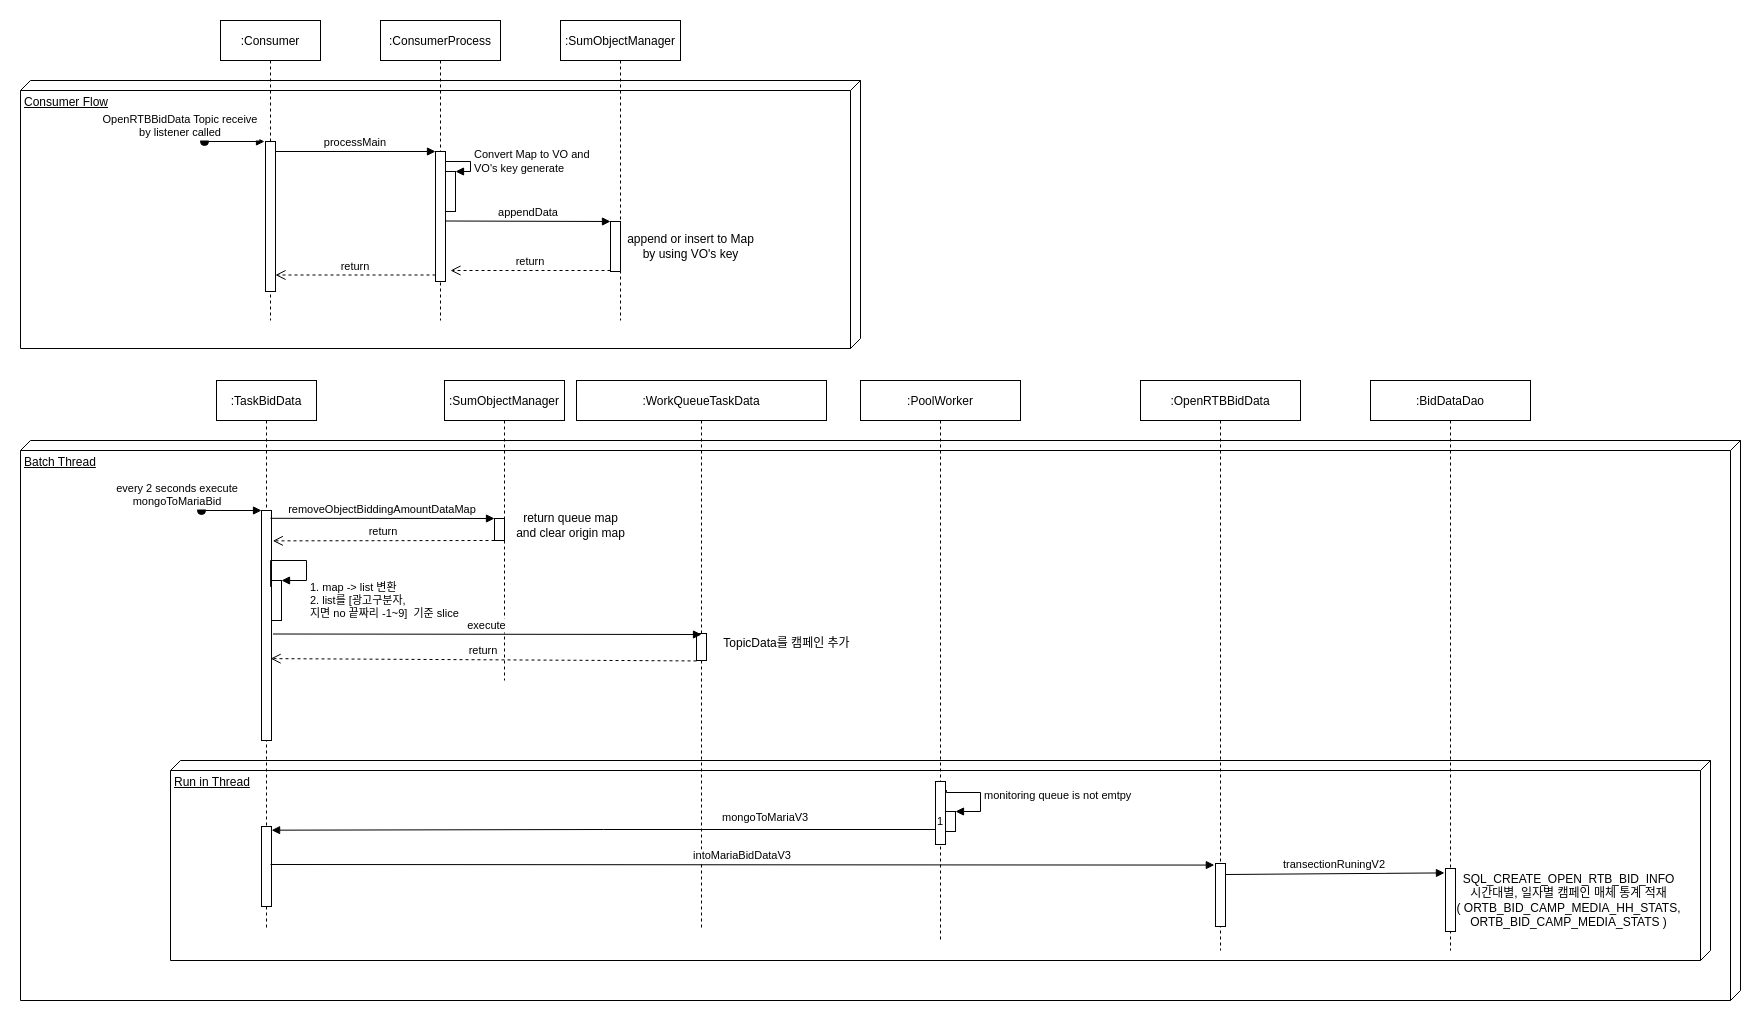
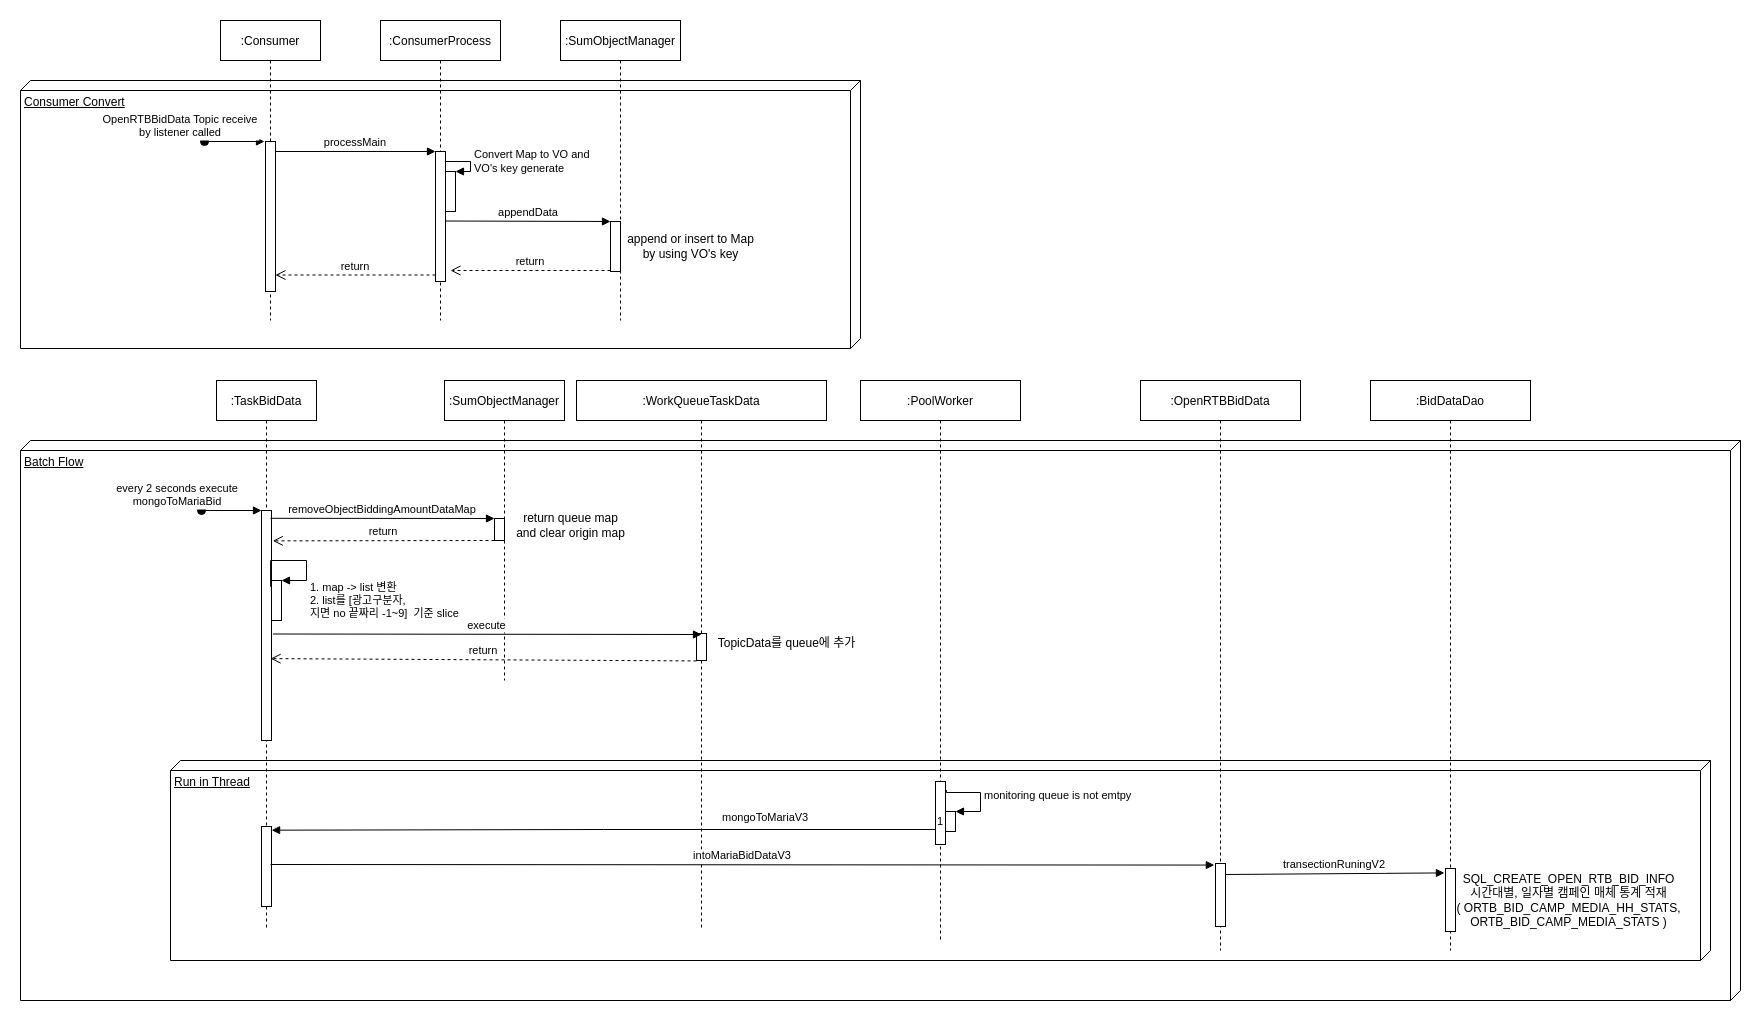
(65, 103) -> (77, 103)
(63, 463) -> (55, 463)
(787, 644) -> (787, 644)
